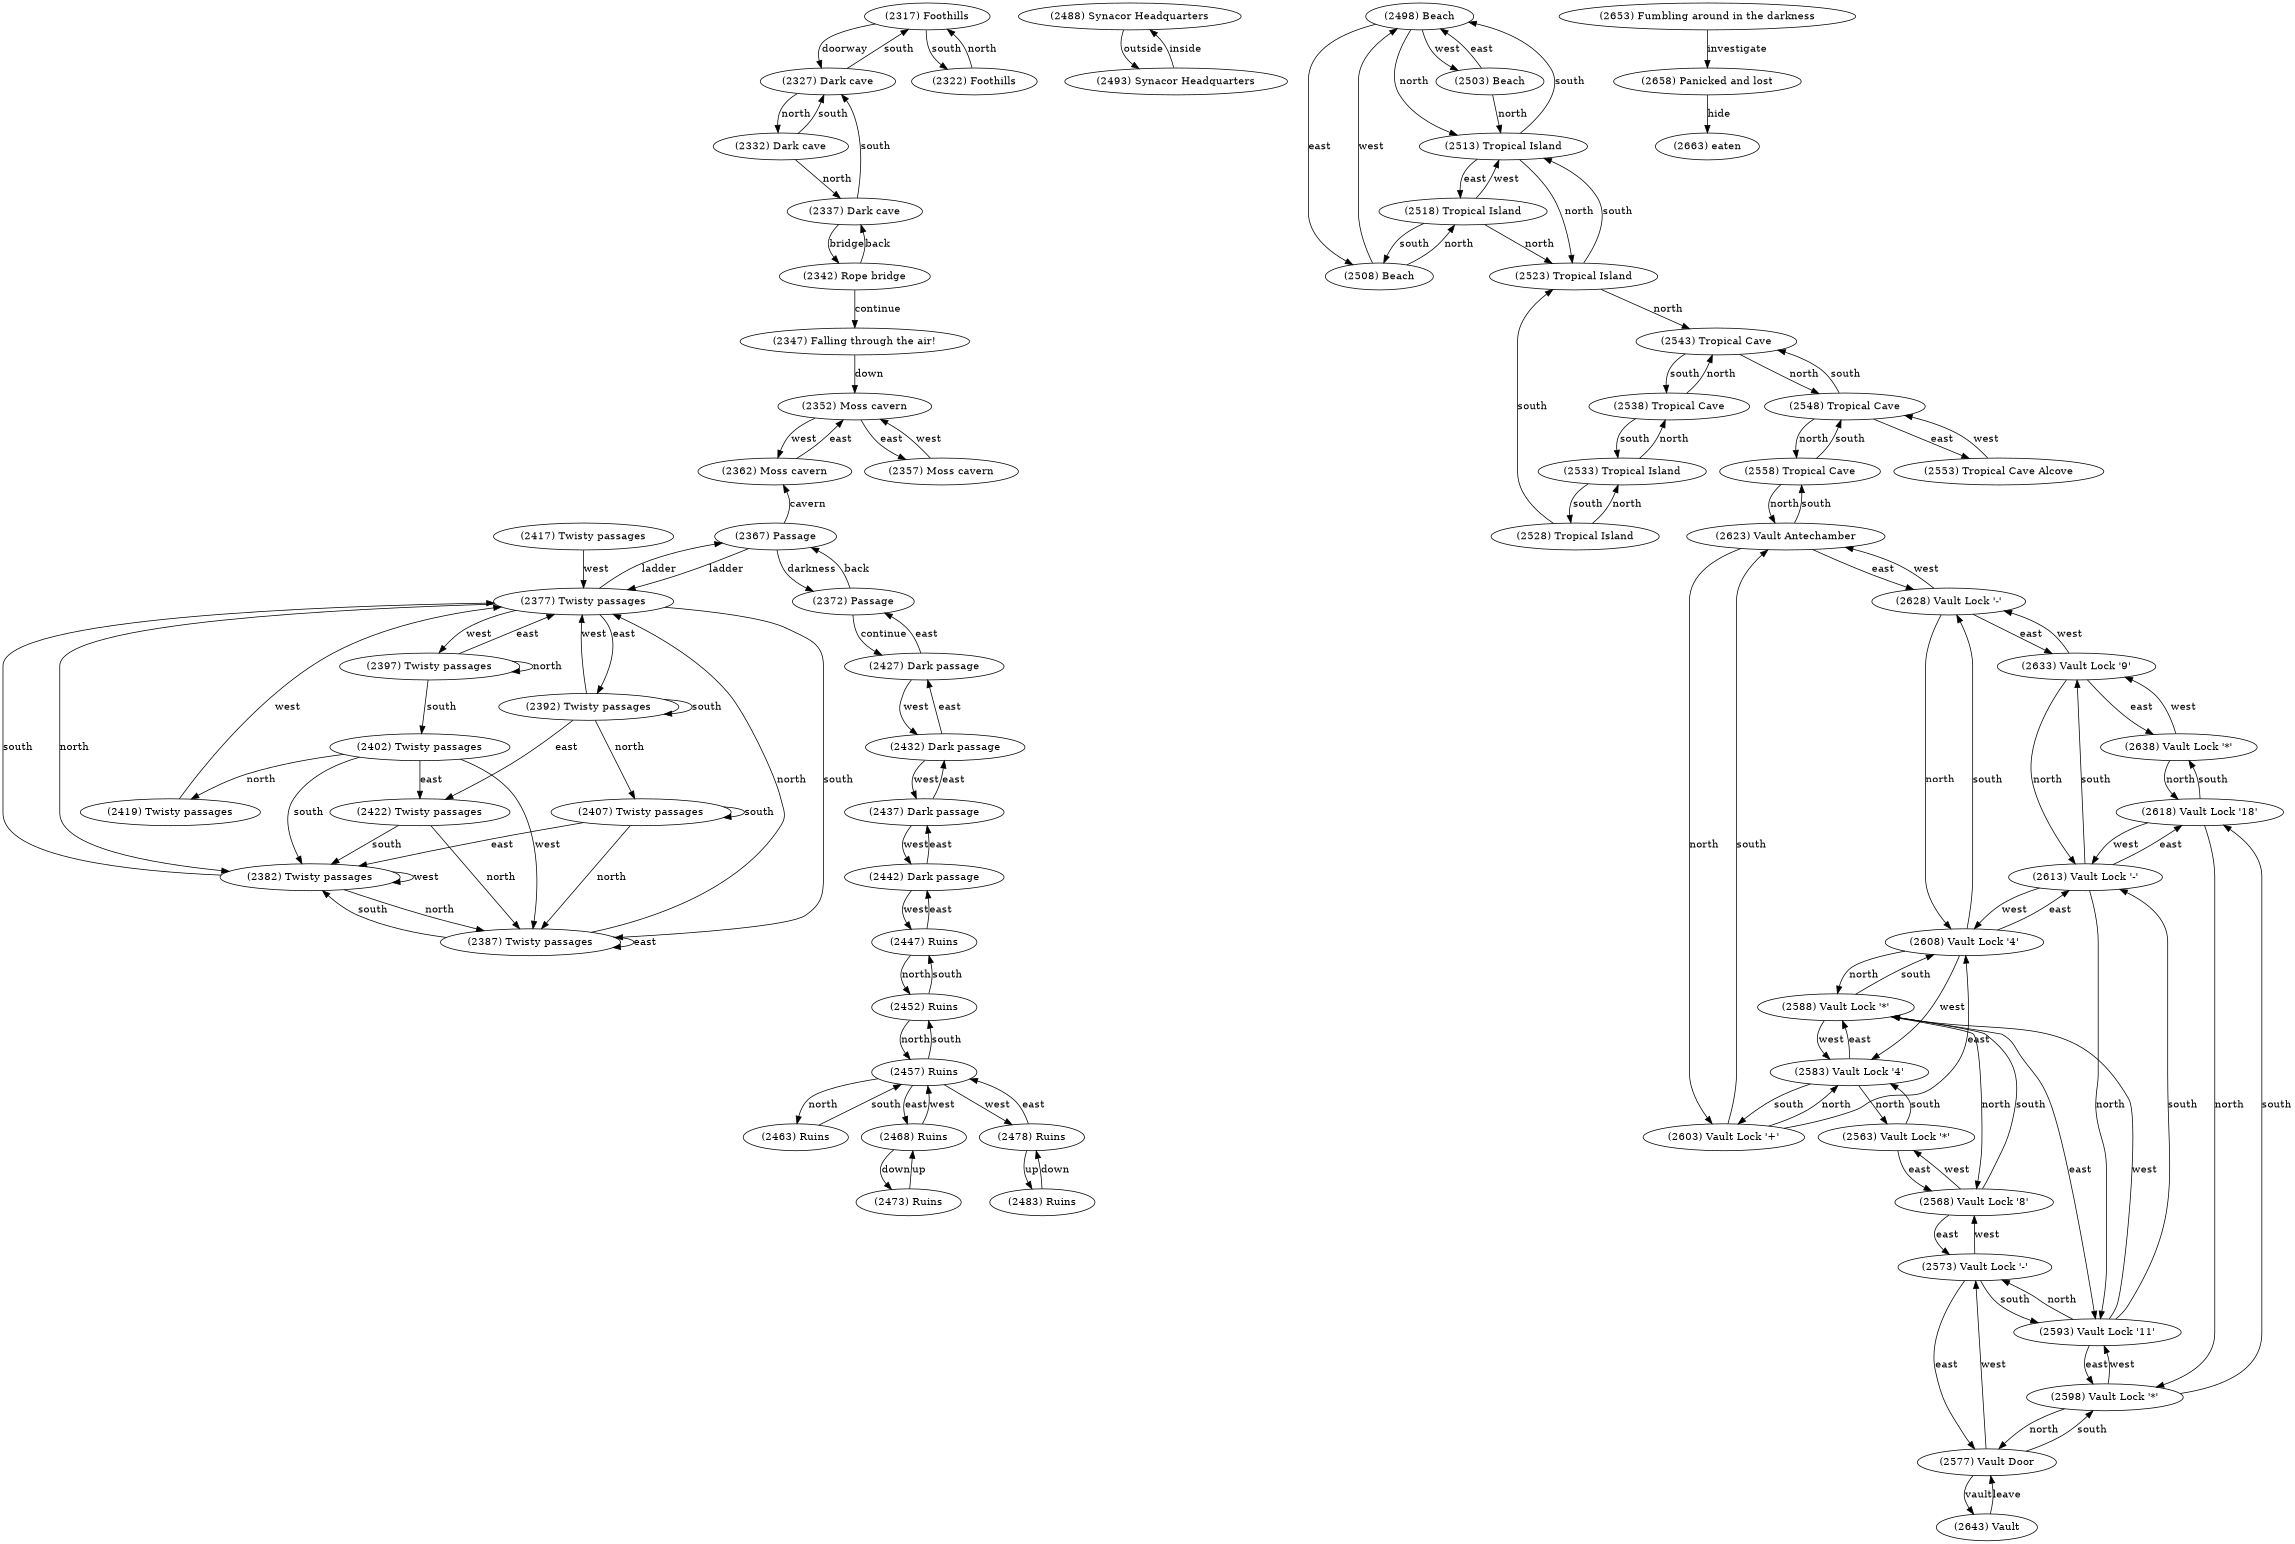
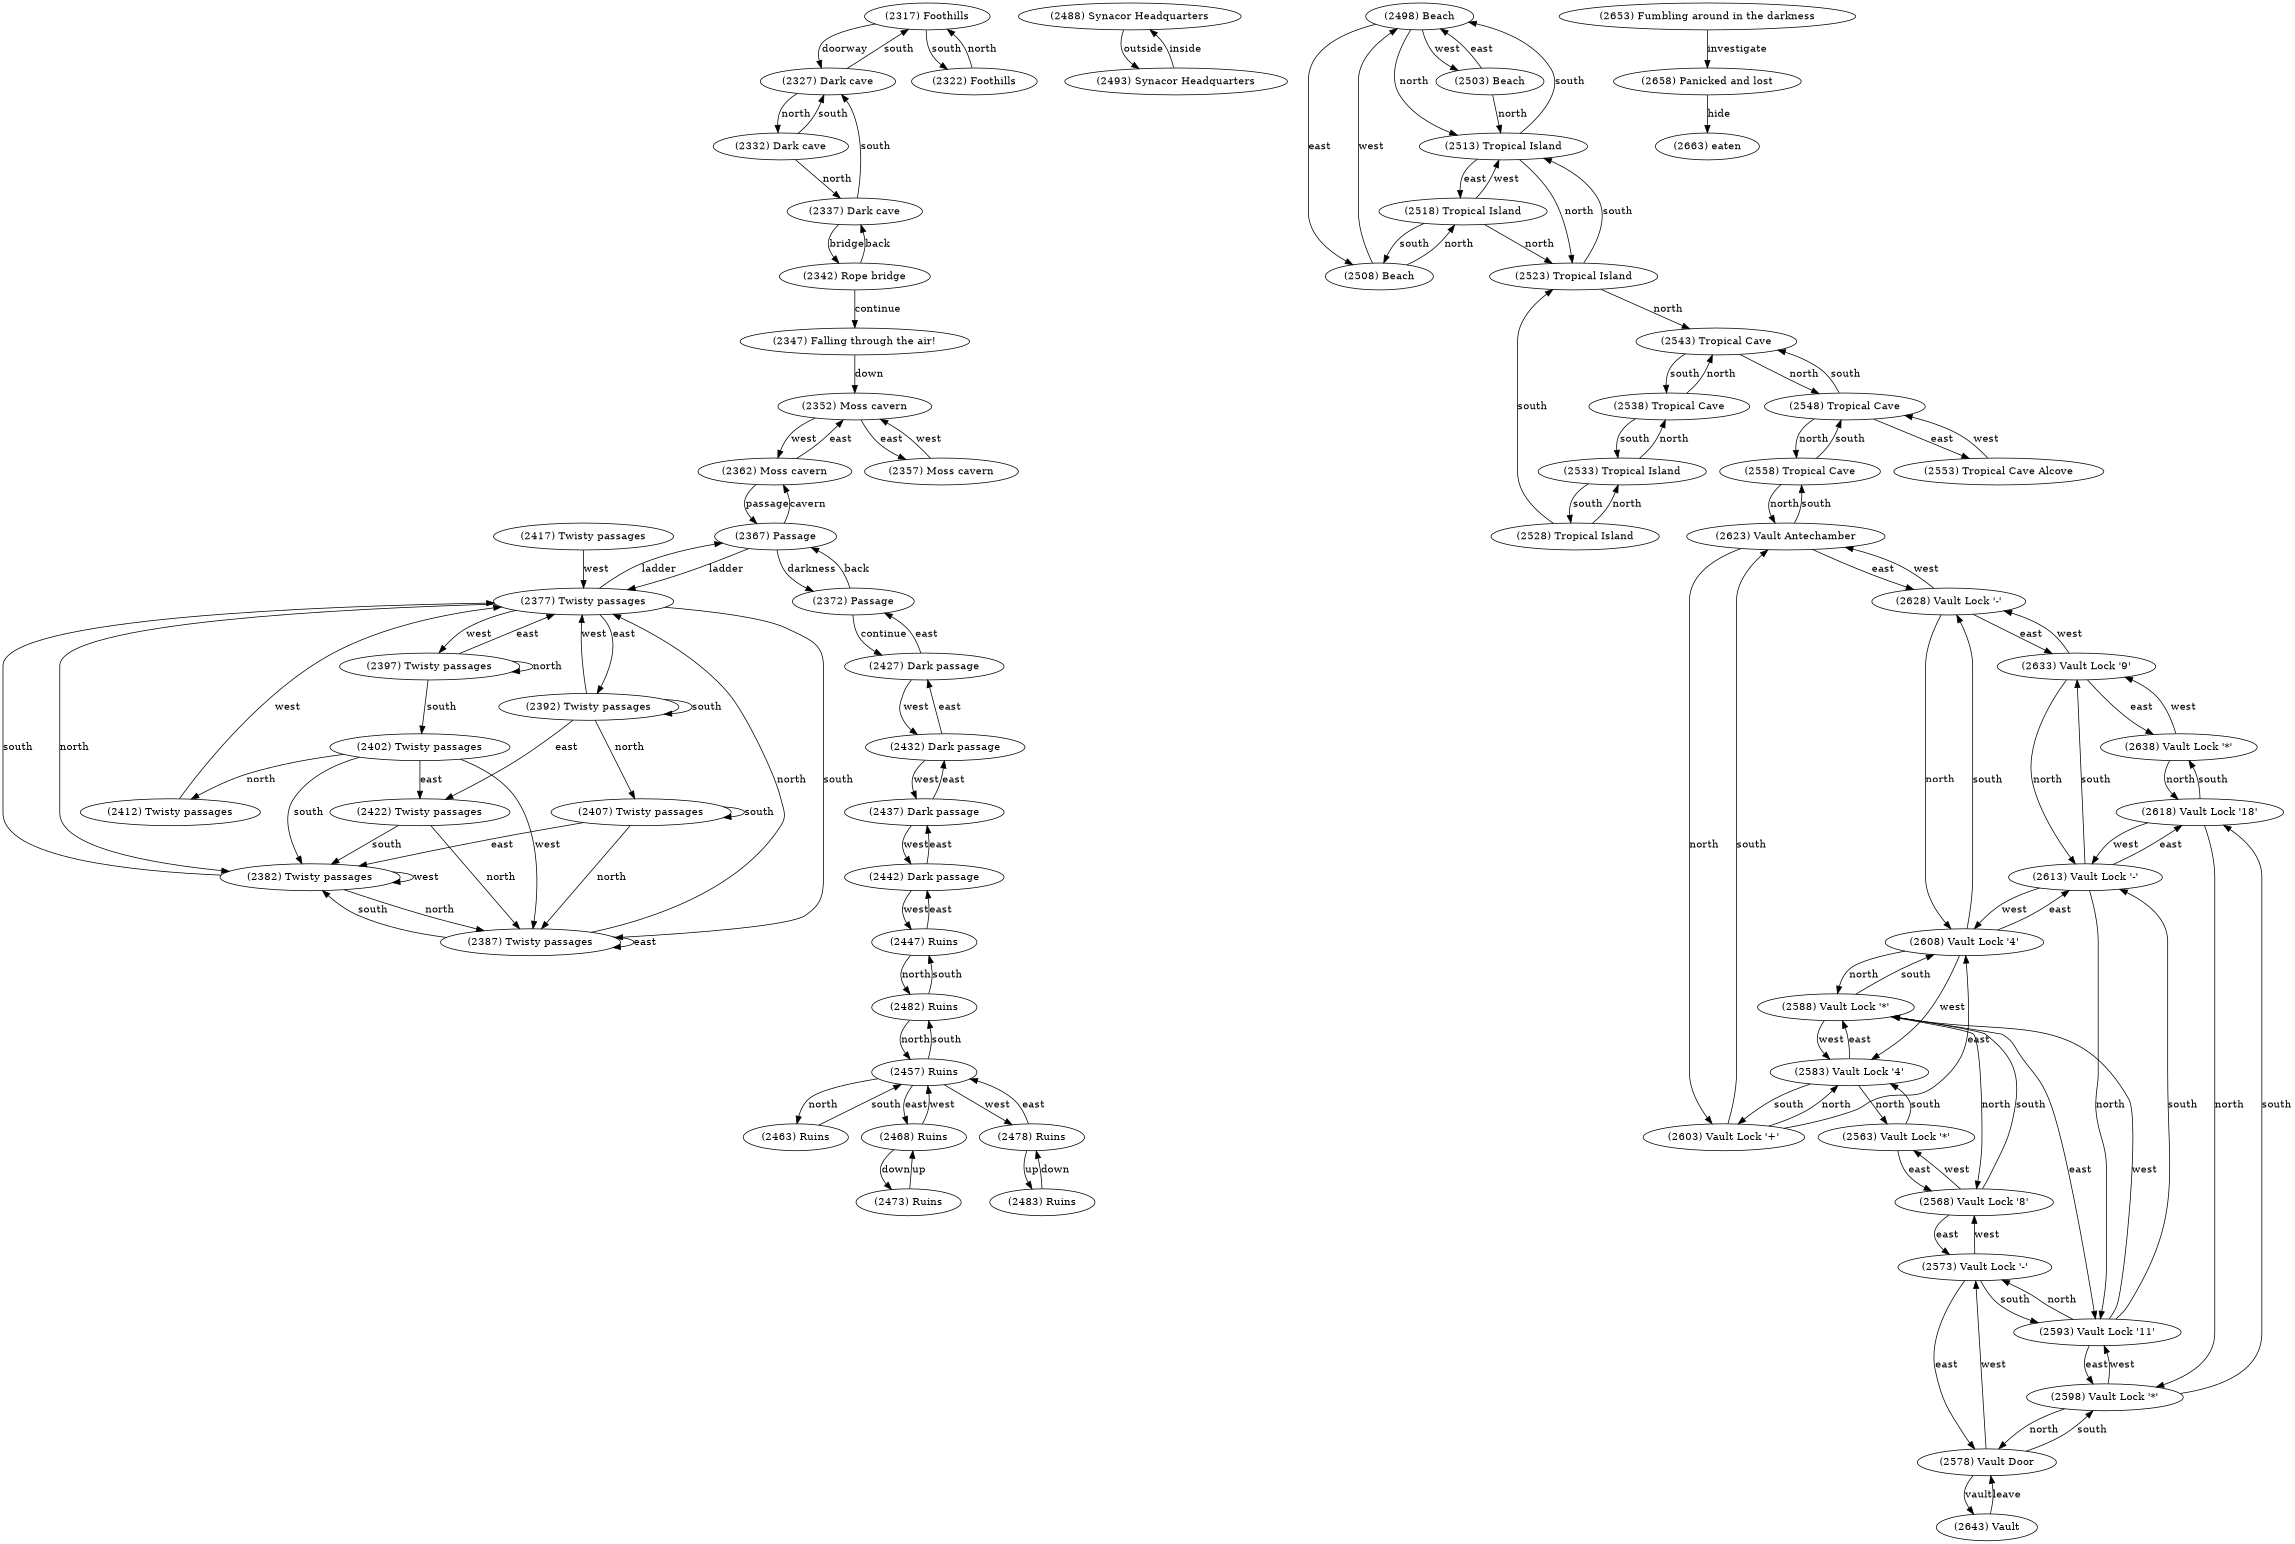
none -> (745, 500)
(170, 812) -> (170, 812)
(924, 1007) -> (924, 1007)
(1987, 1462) -> (1987, 1462)
